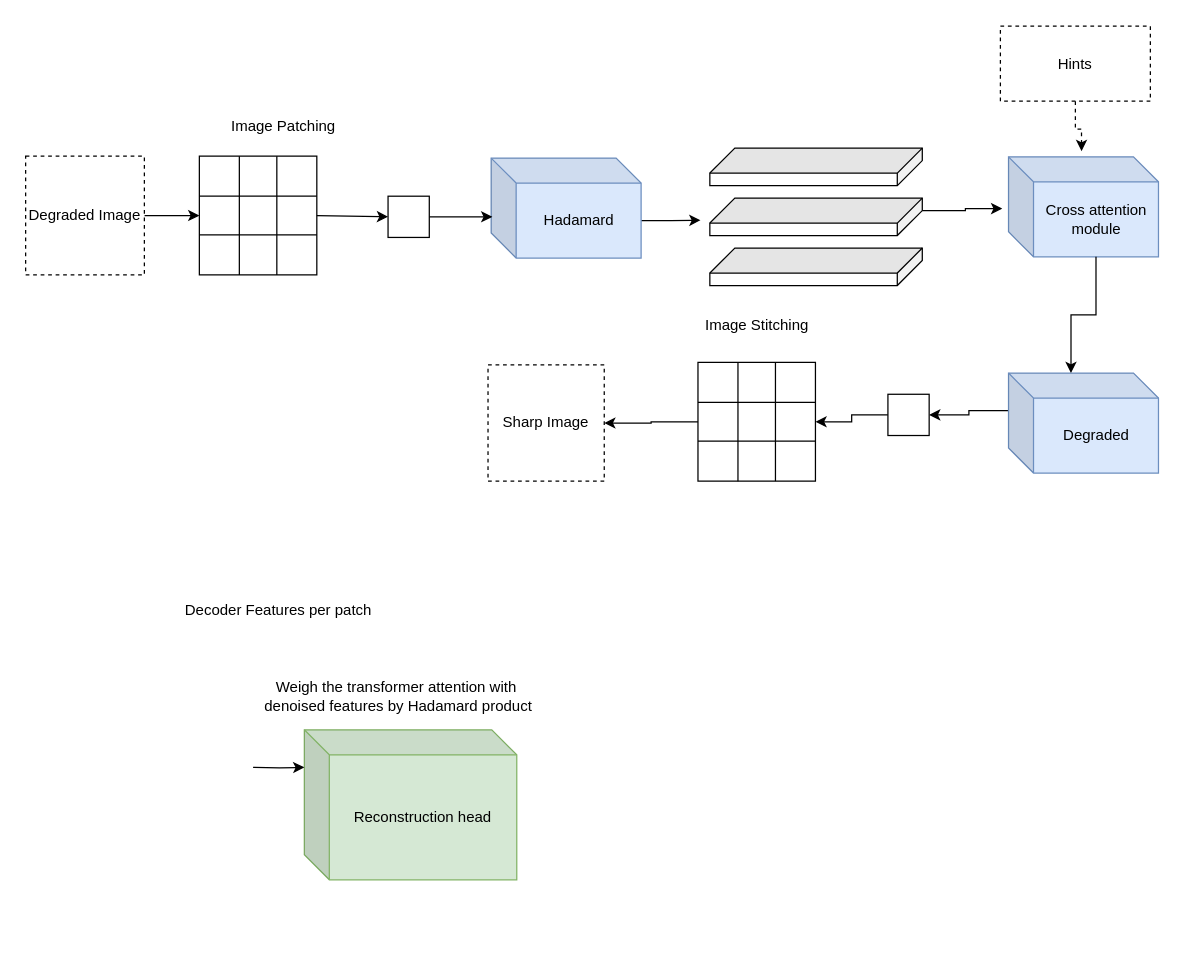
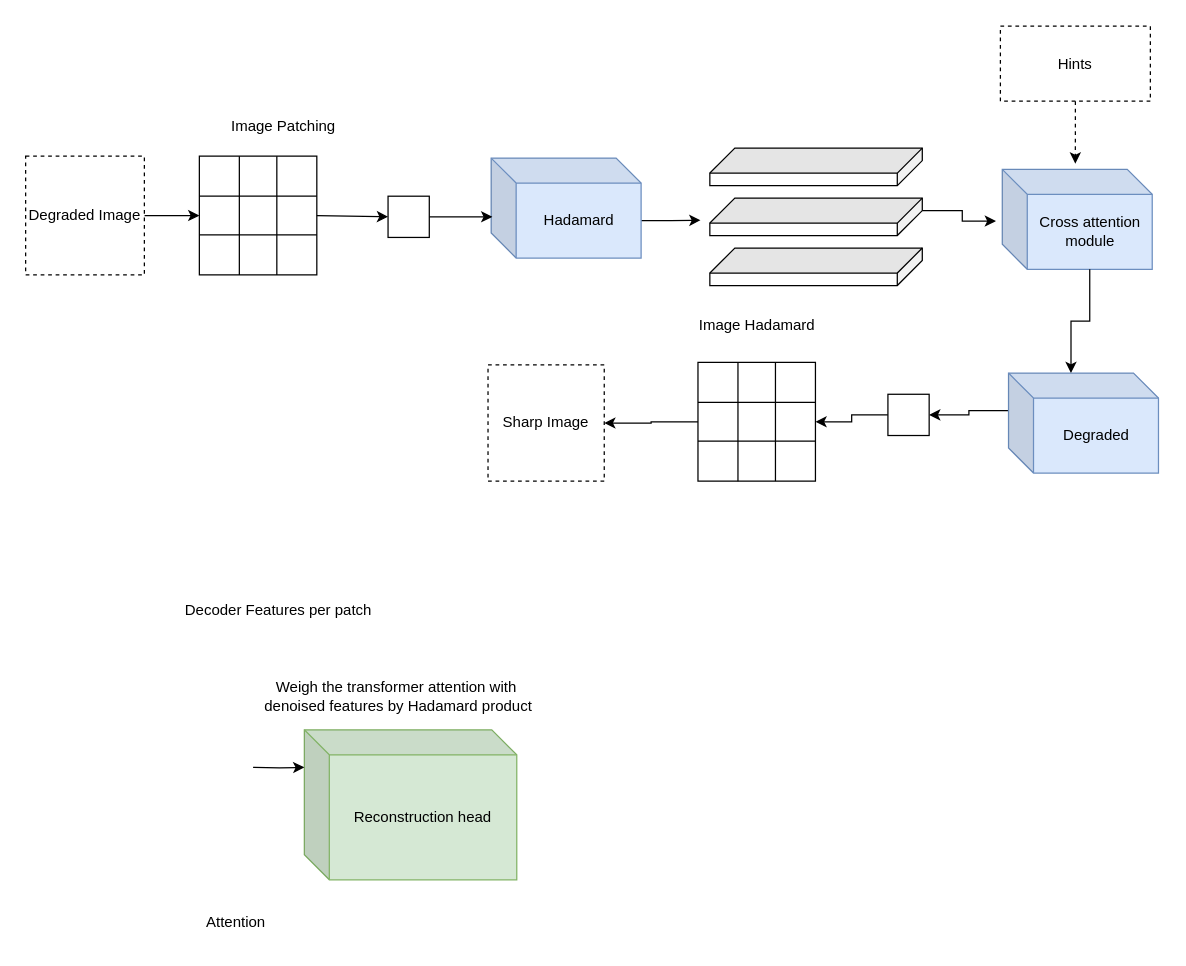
(1084, 207) -> (1078, 219)
(758, 326) -> (758, 326)
none -> (235, 923)
